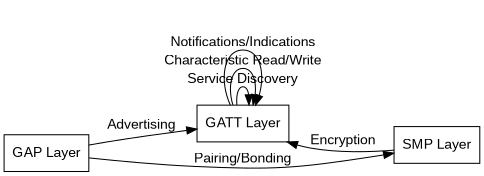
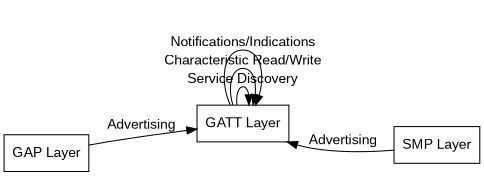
(343, 140) -> (343, 140)
(237, 168) -> none
